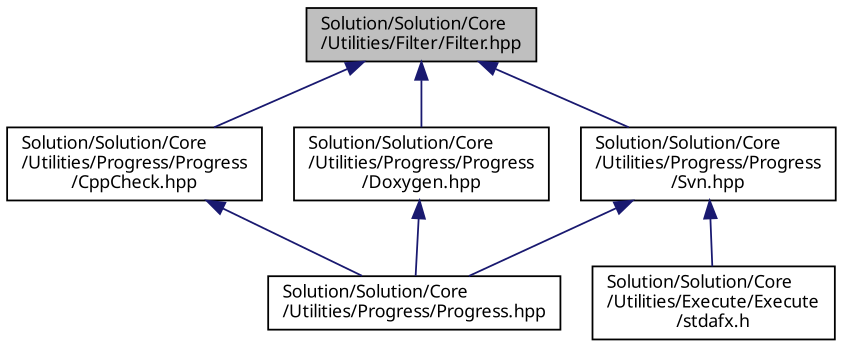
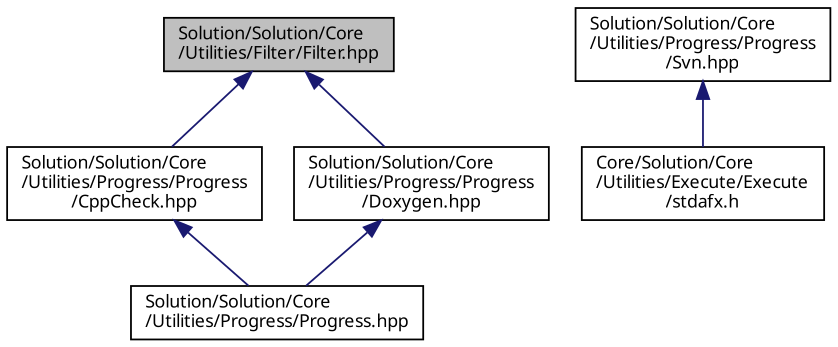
(562, 98) -> none
(542, 242) -> none
(714, 303) -> (703, 184)
